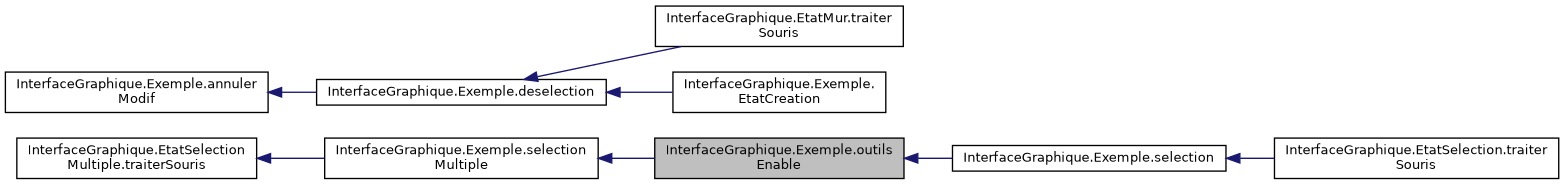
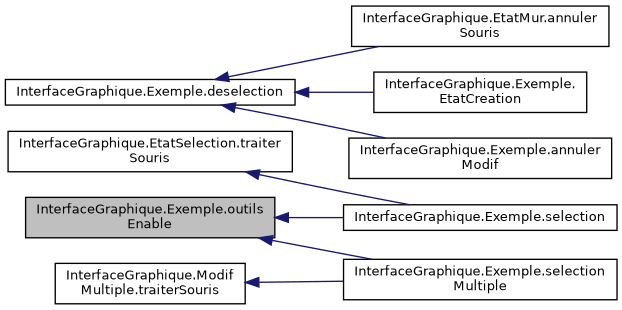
(779, 26) -> (480, 26)
(299, 92) -> (310, 122)
(137, 158) -> (150, 284)
(633, 158) -> (322, 250)
(1257, 158) -> (334, 190)
